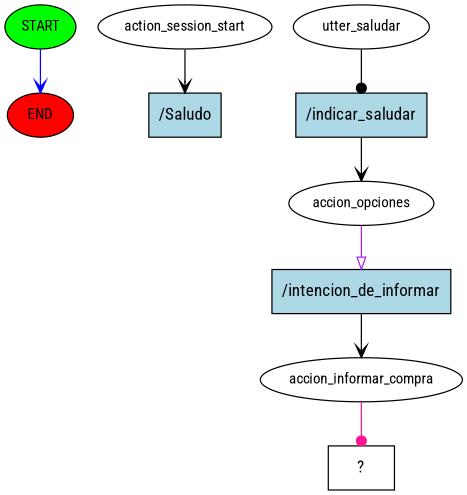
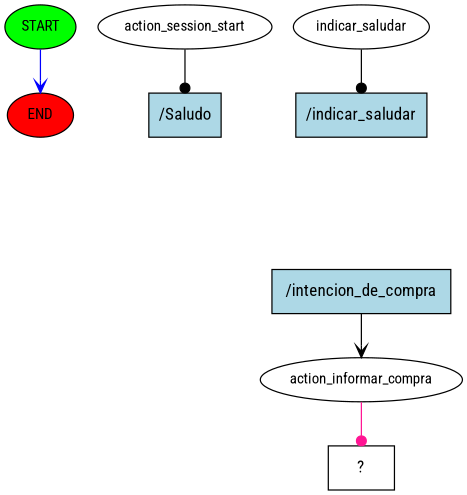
(361, 27) -> (361, 27)
(185, 66) -> (185, 66)
(361, 203) -> none
(361, 292) -> (361, 292)
(361, 380) -> (361, 380)
